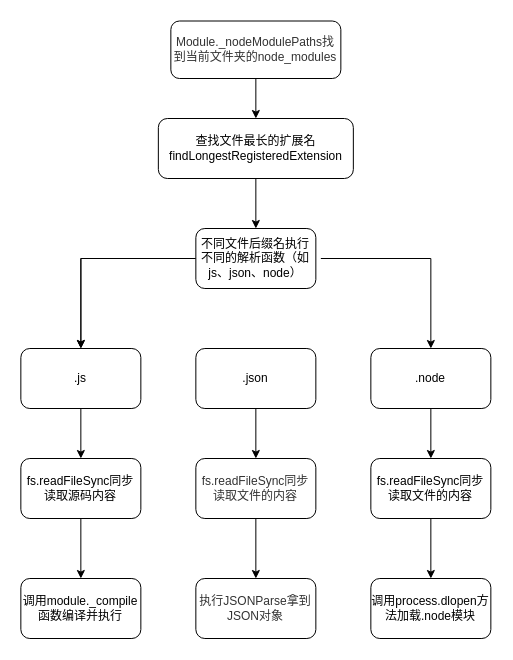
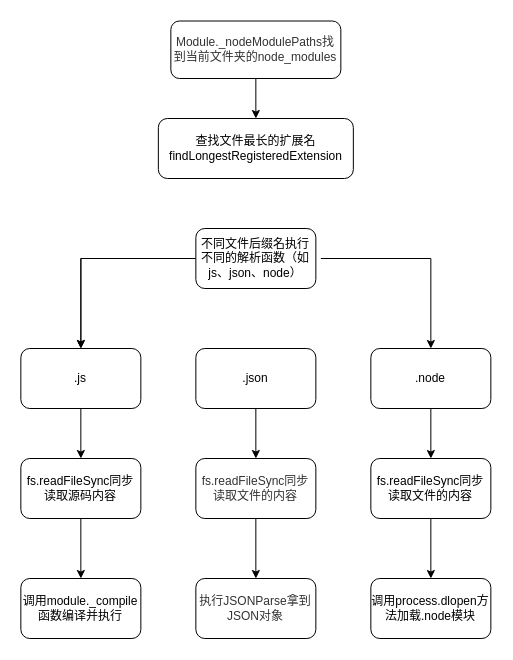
(256, 200) -> none
